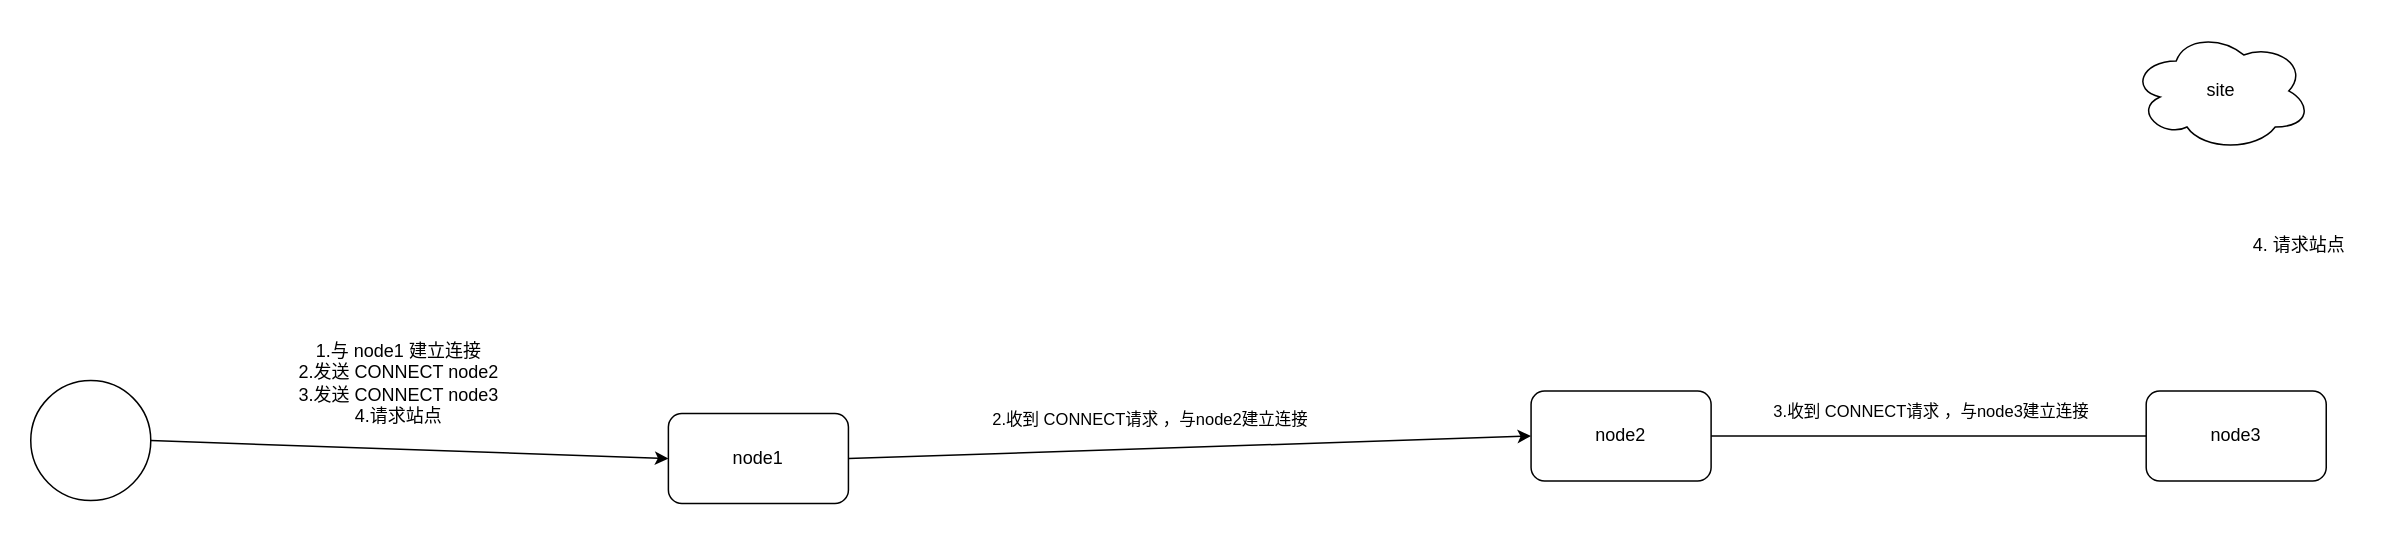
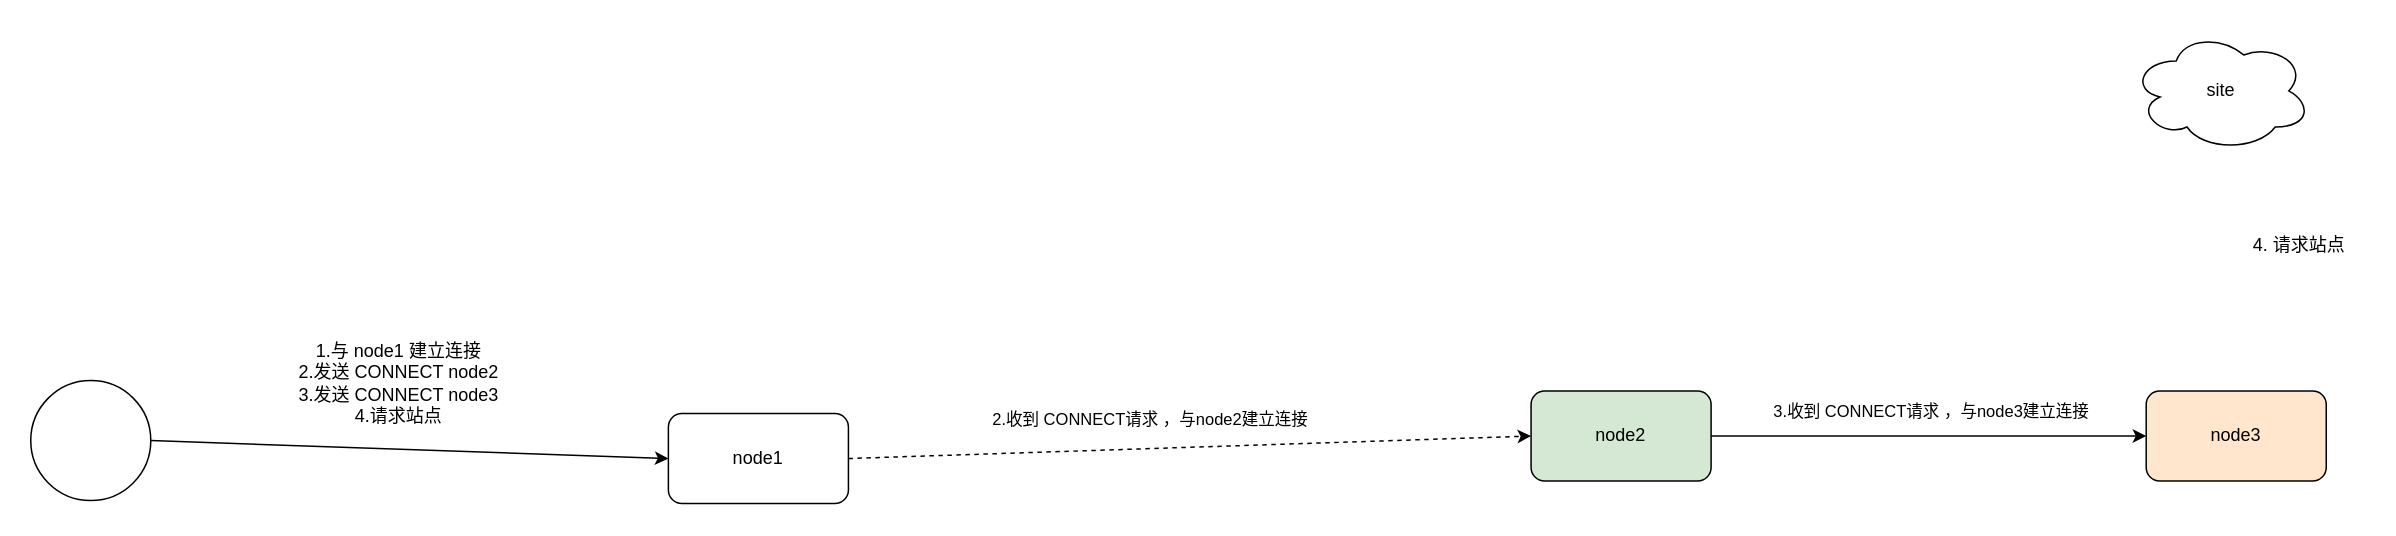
(1621, 436) -> (1621, 436)
(2138, 436) -> (2134, 436)
(2236, 436) -> (2236, 436)
(1186, 447) -> (1186, 447)
